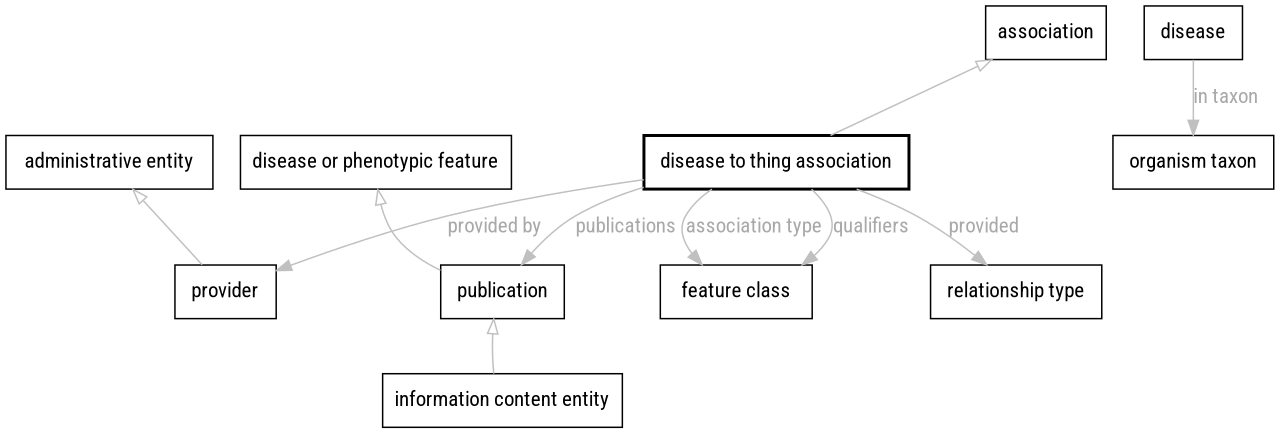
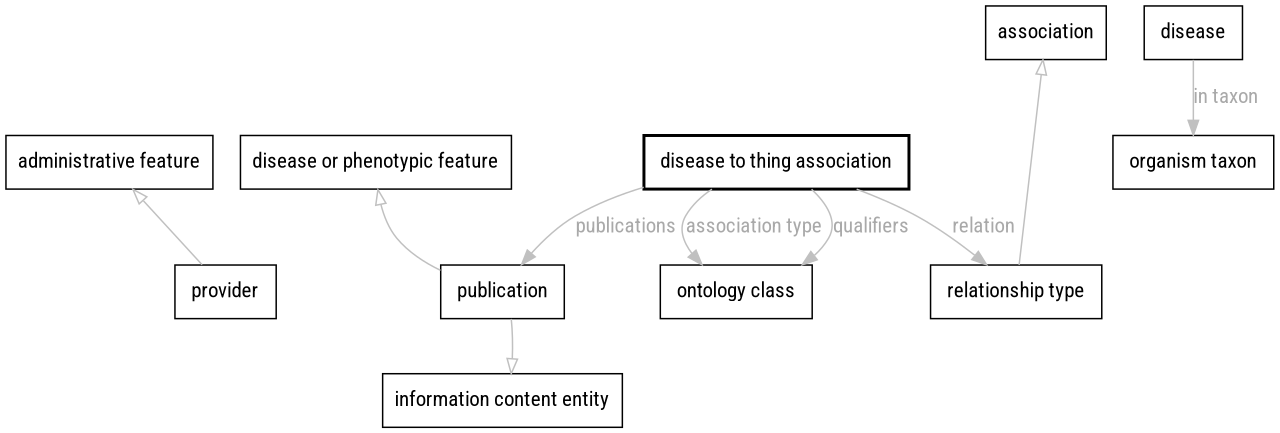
(904, 101) -> (1030, 170)
(109, 162) -> (109, 162)
(465, 212) -> none
(984, 227) -> (984, 227)
(736, 292) -> (736, 292)
(493, 354) -> (512, 339)
